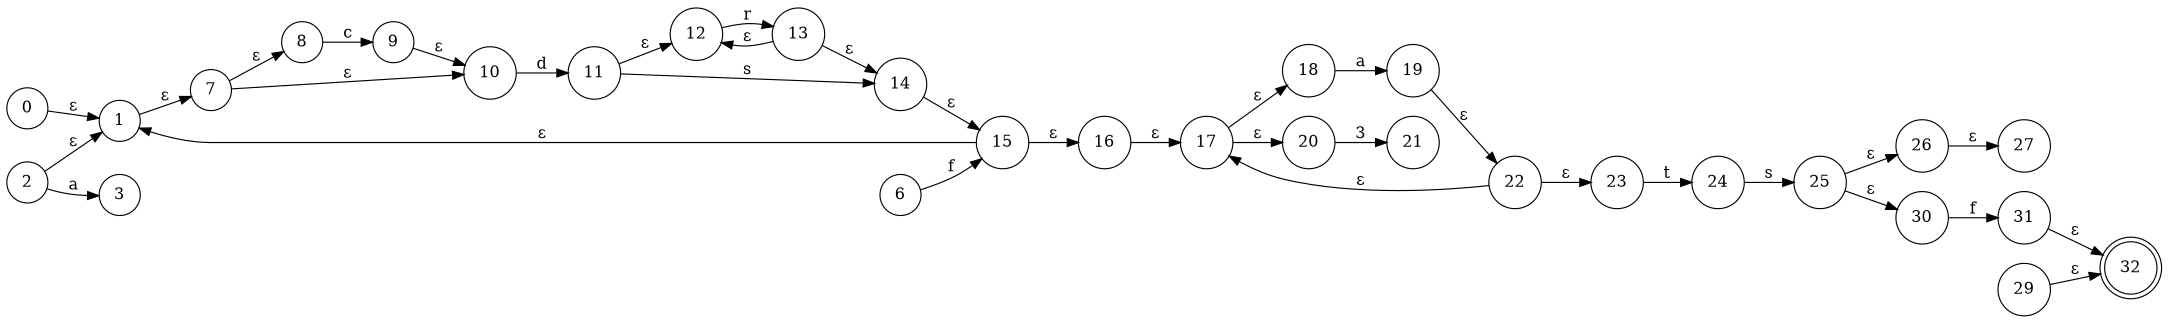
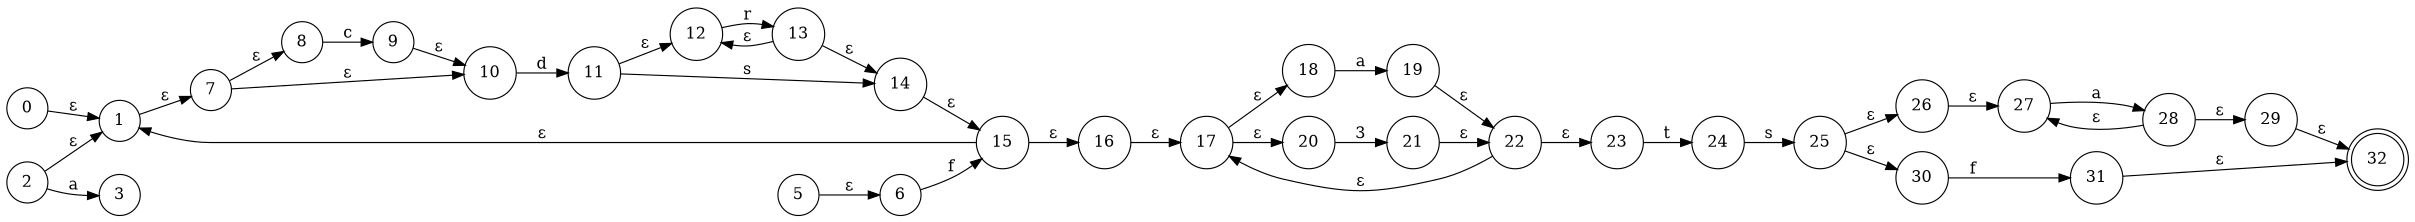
none -> (2169, 120)
none -> (1458, 143)
none -> (798, 195)
